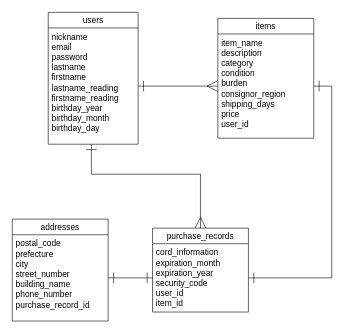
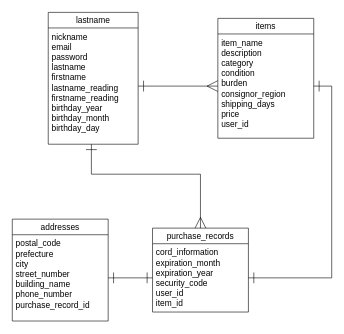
(93, 21) -> (93, 21)
